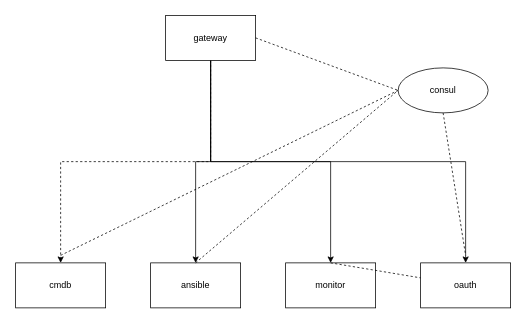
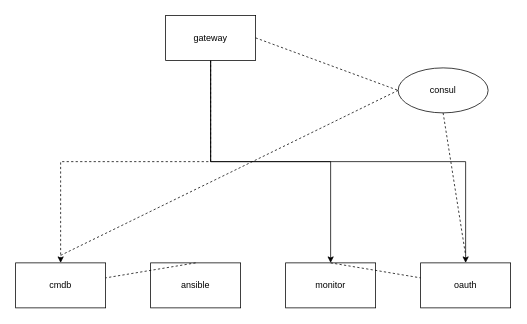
(296, 177) -> (151, 270)
(195, 210) -> none
